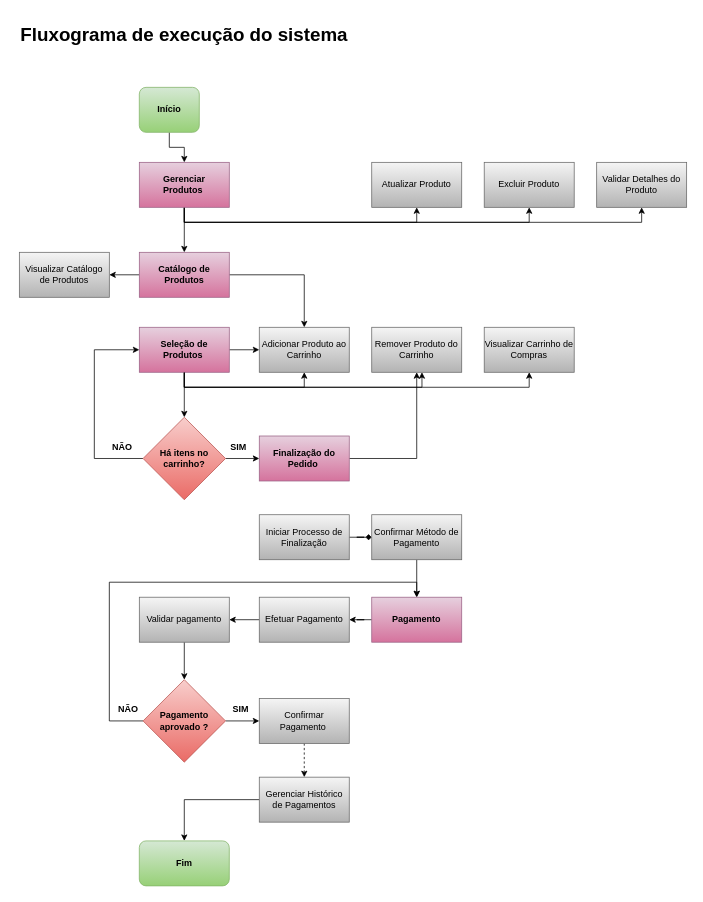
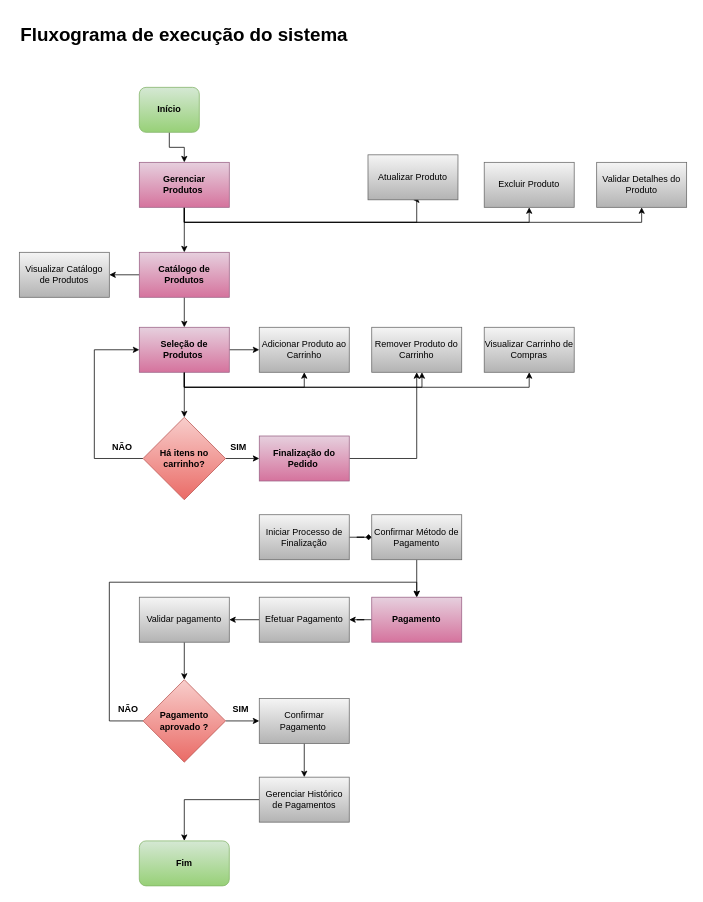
(417, 185) -> (413, 177)
(290, 275) -> (184, 309)
(304, 757) -> (304, 757)
